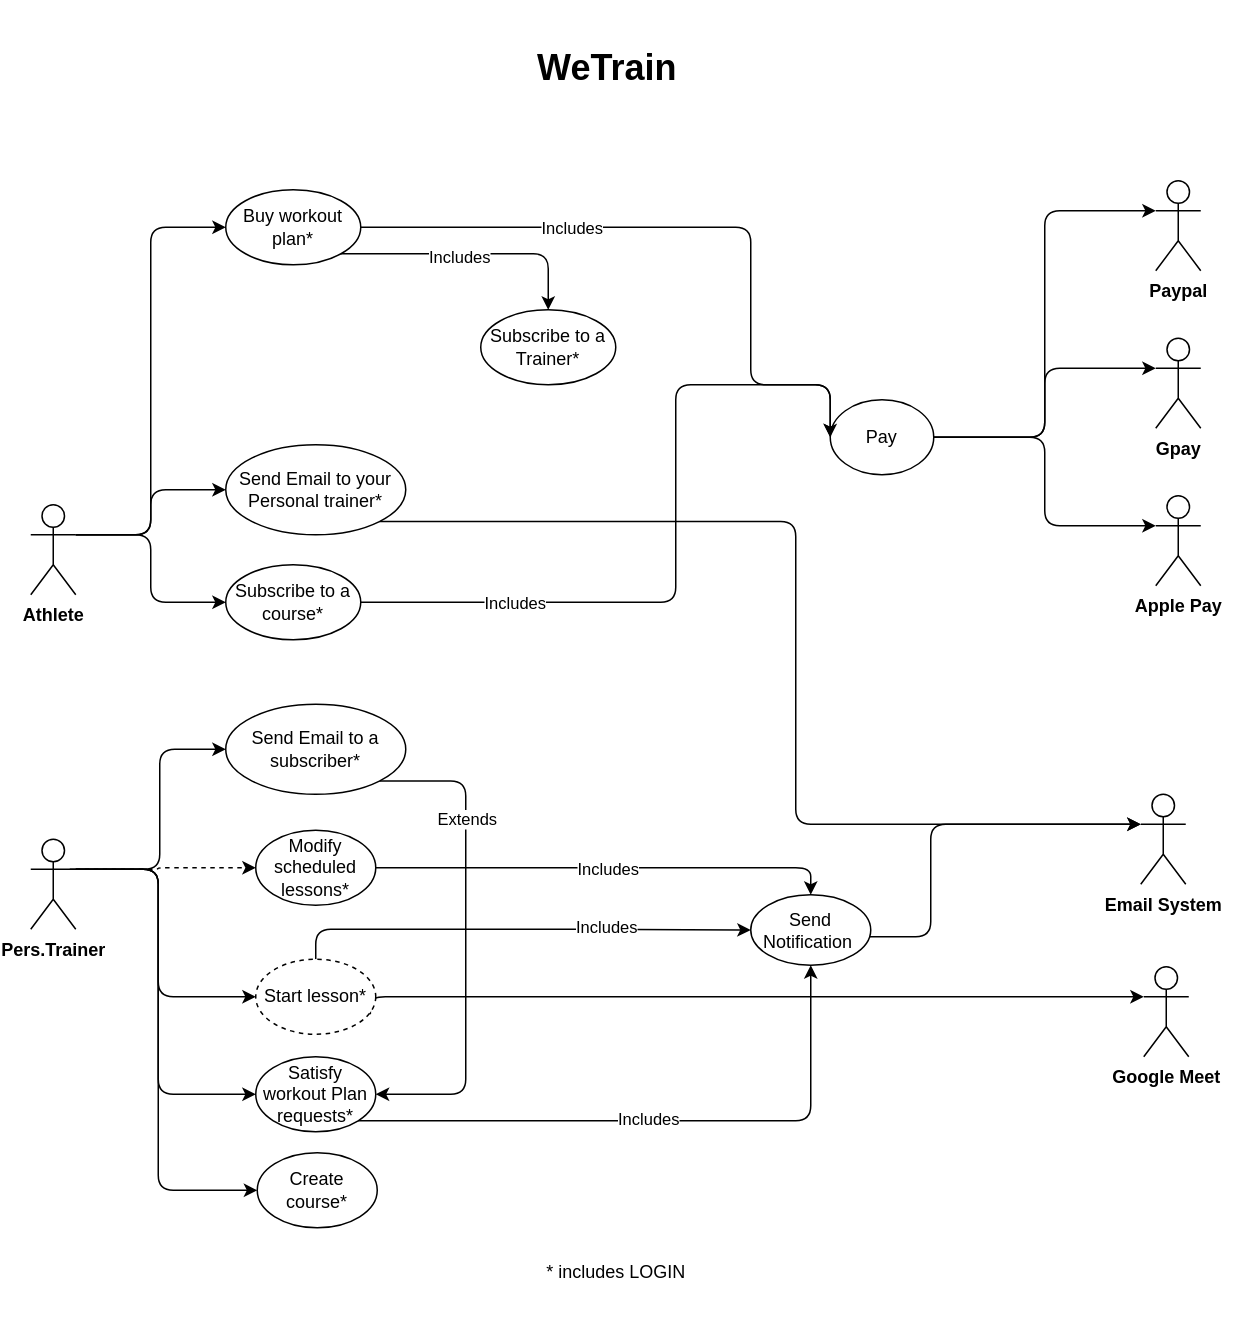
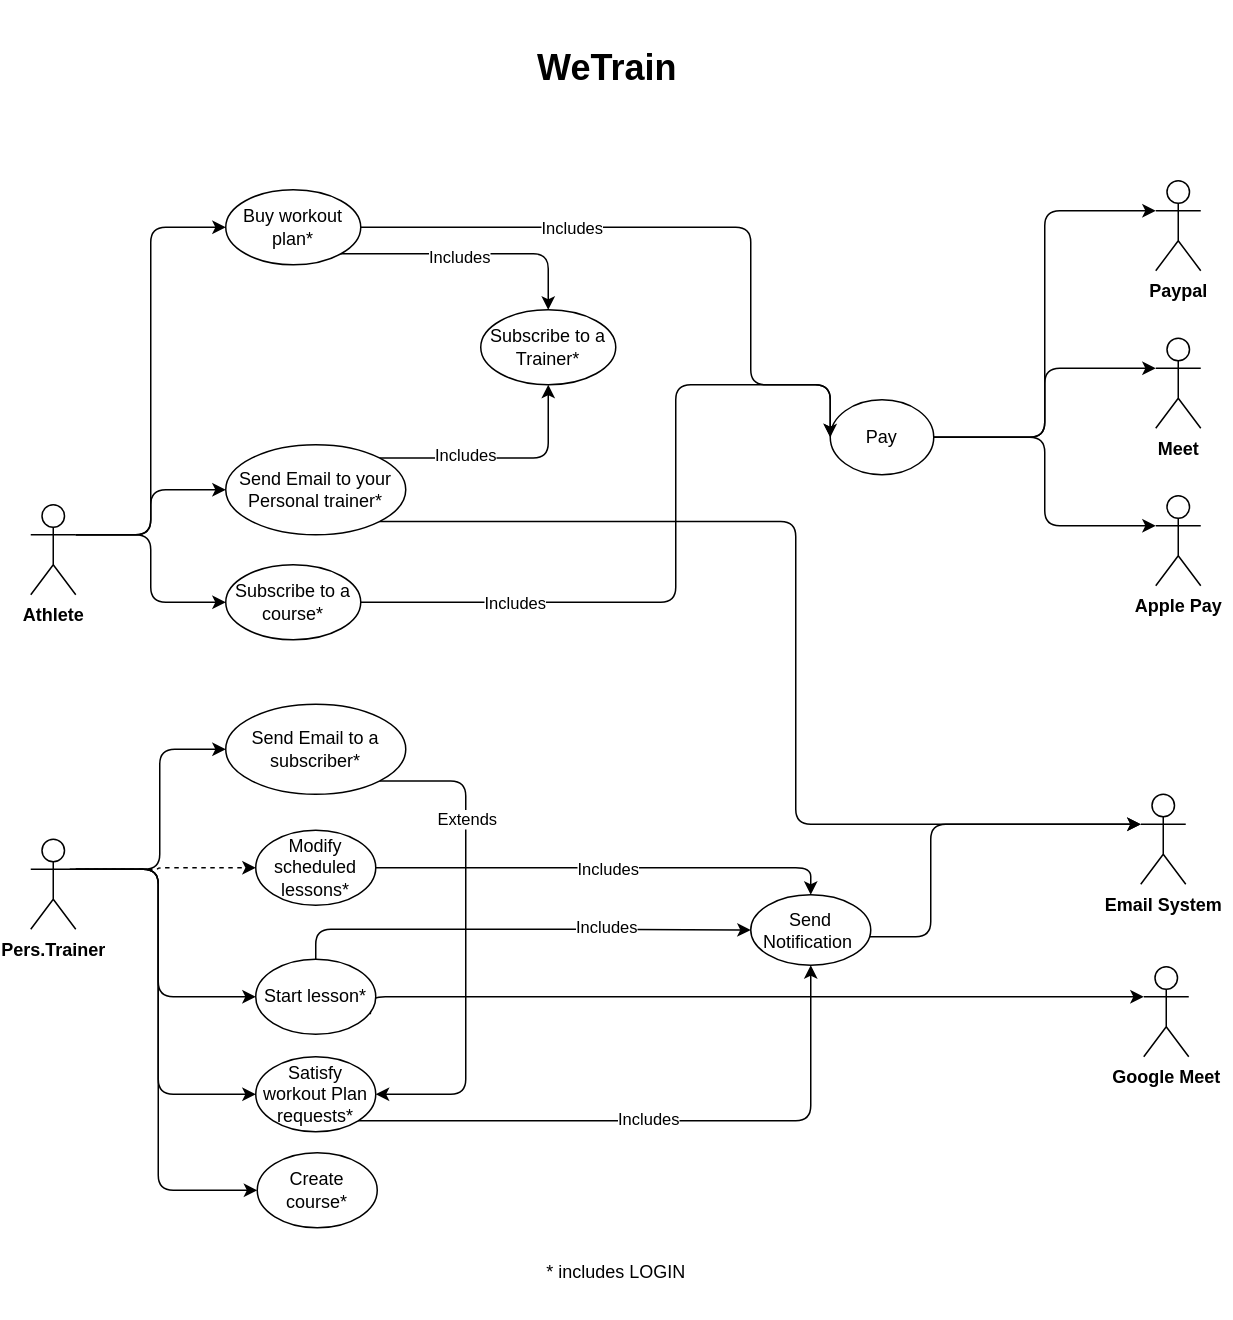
(1179, 450) -> (1179, 450)
none -> (490, 458)
(316, 997) -> (316, 997)
